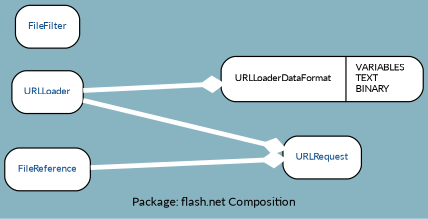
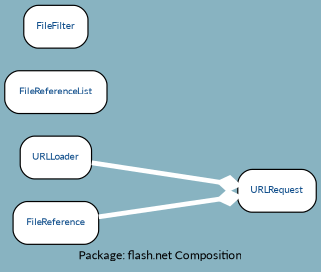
(322, 79) -> none
none -> (56, 92)
